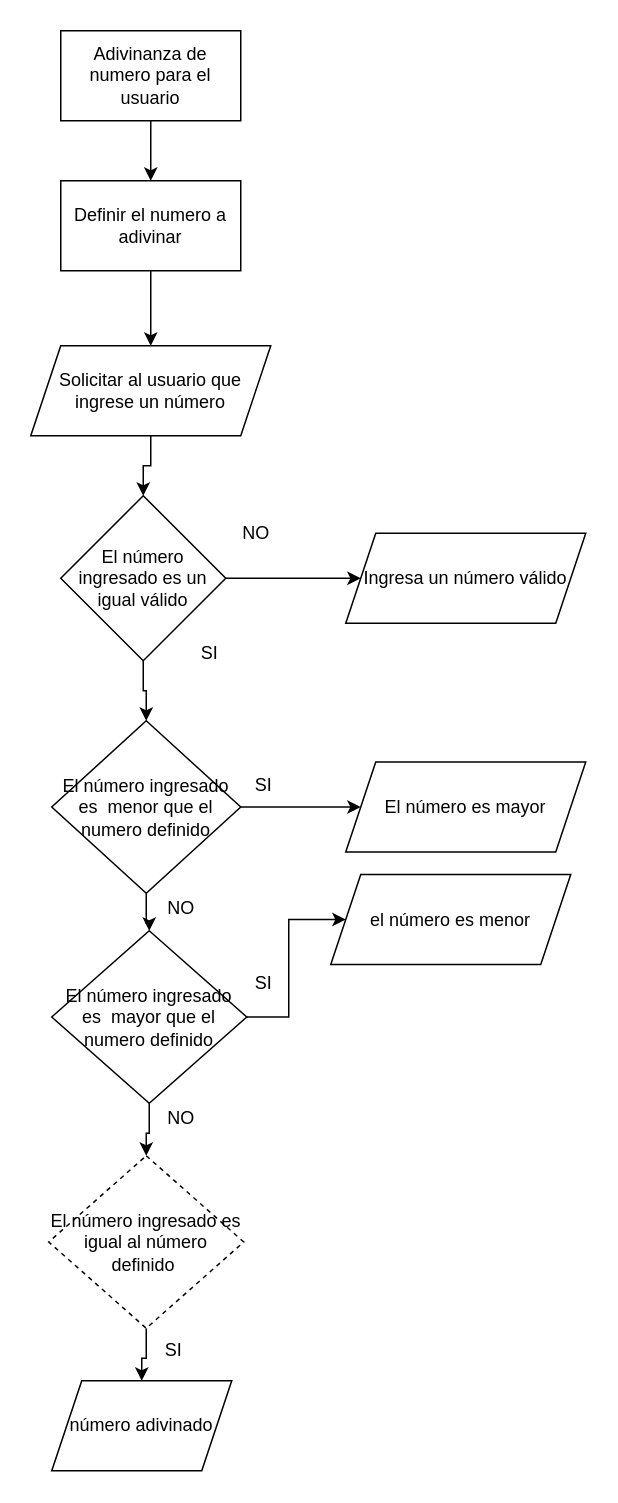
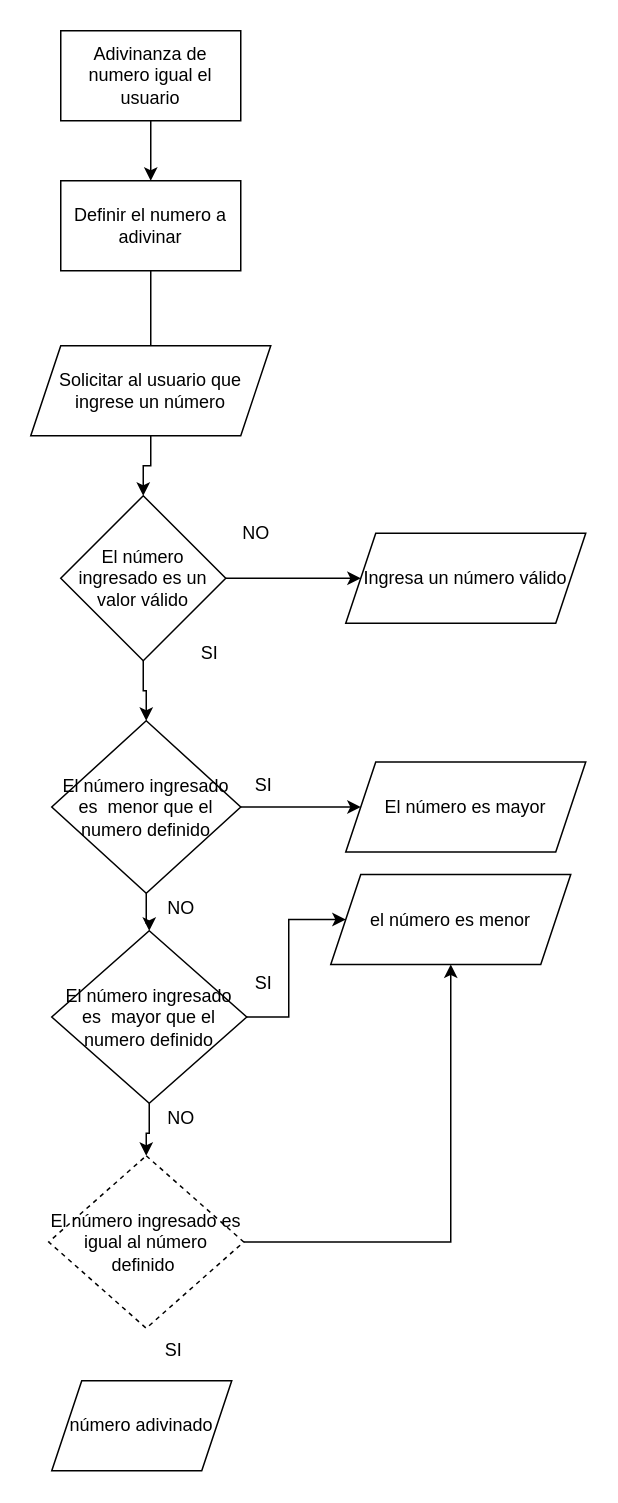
(151, 76) -> (151, 76)
(151, 334) -> (151, 338)
(143, 578) -> (143, 578)
(146, 1351) -> (451, 1212)
